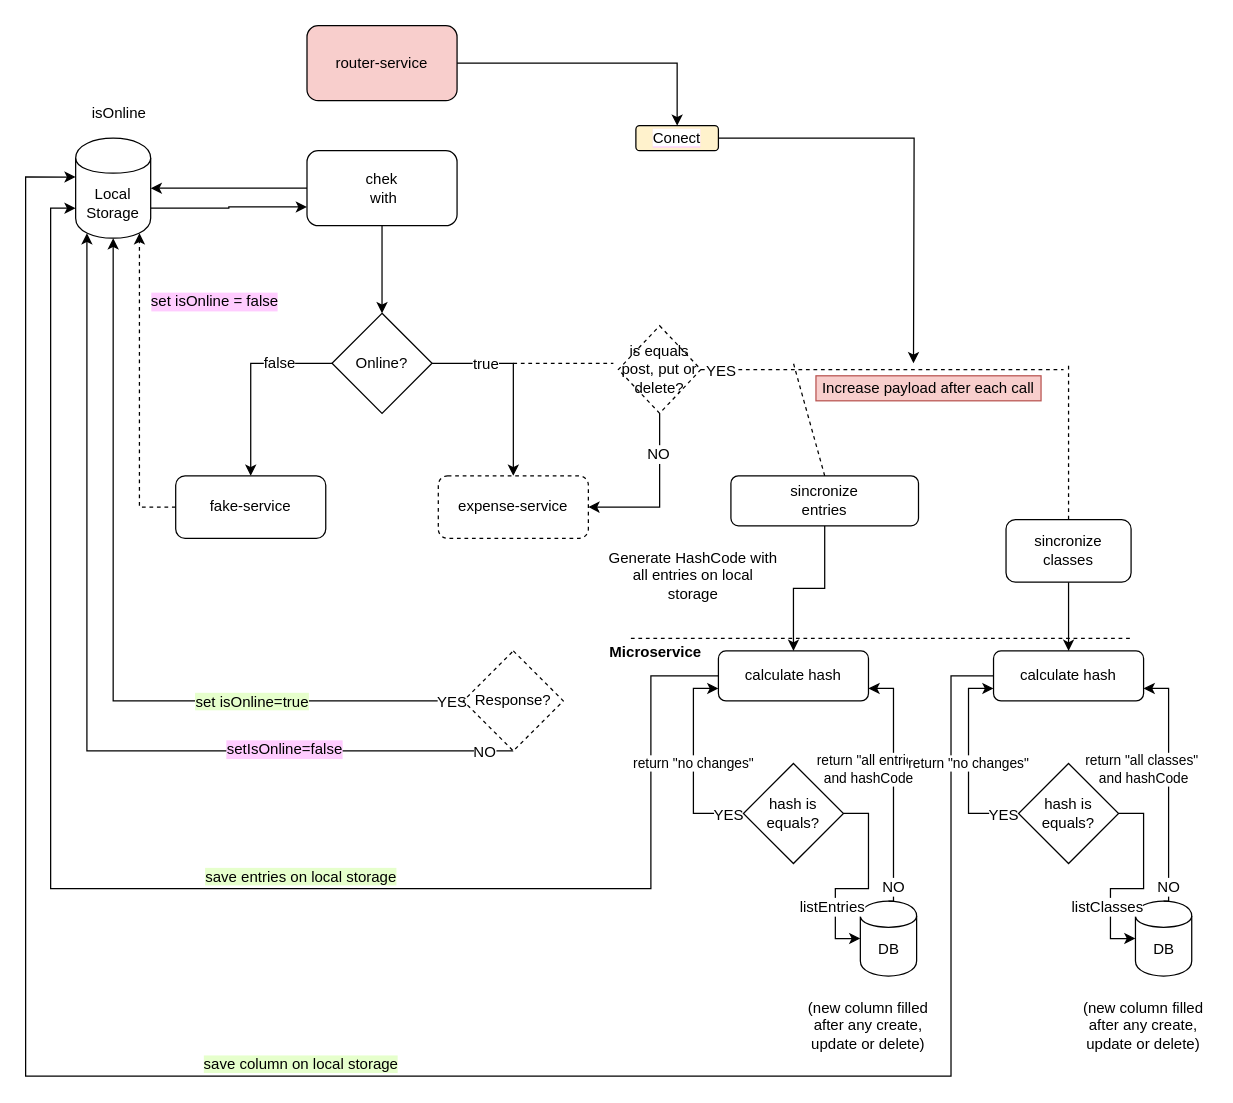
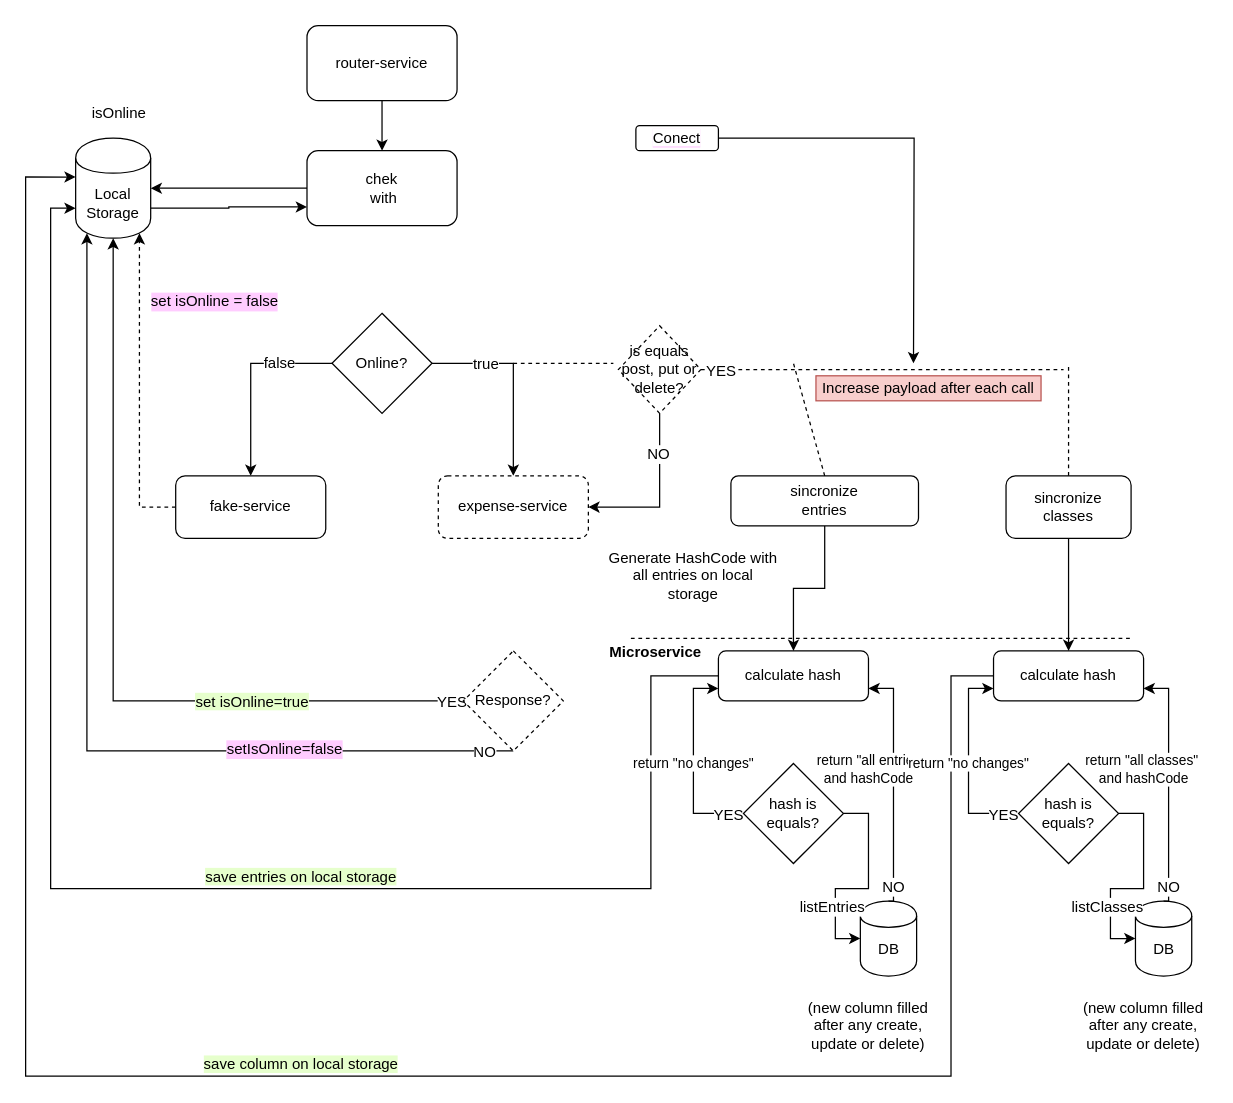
(382, 63) -> (382, 63)
(594, 63) -> (382, 122)
(677, 138) -> (677, 138)
(382, 265) -> none
(1068, 551) -> (1068, 507)
